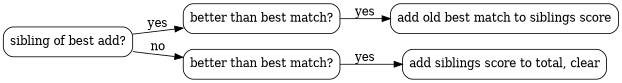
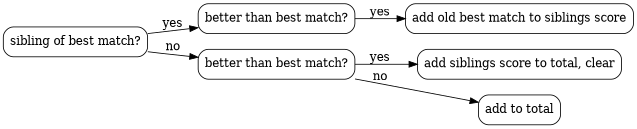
(68, 42) -> (75, 42)
none -> (519, 110)
